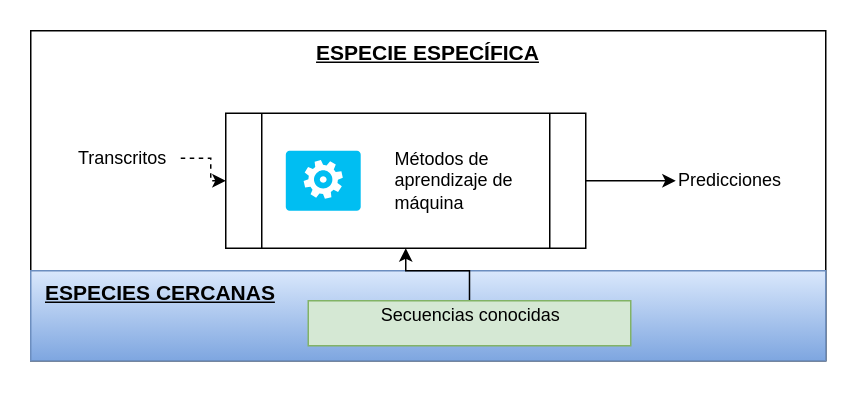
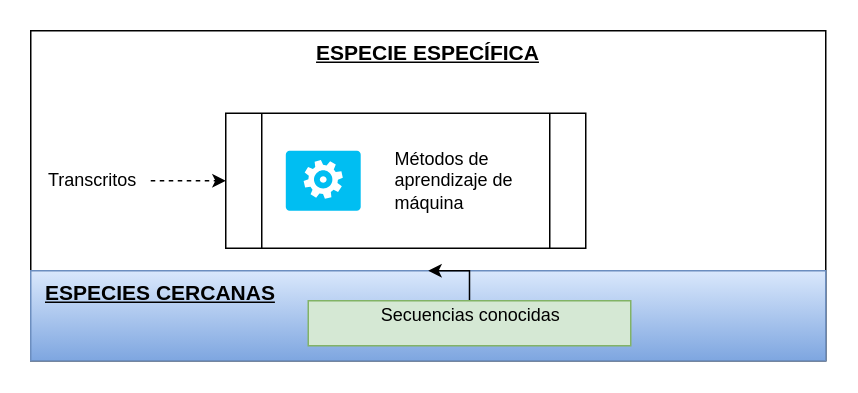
(128, 158) -> (98, 181)
(626, 181) -> none
(736, 181) -> none
(418, 271) -> (440, 271)
